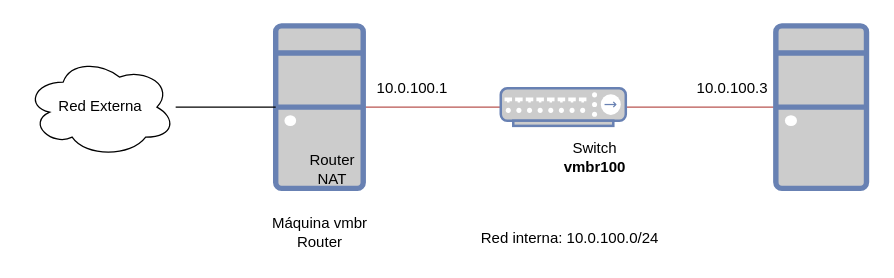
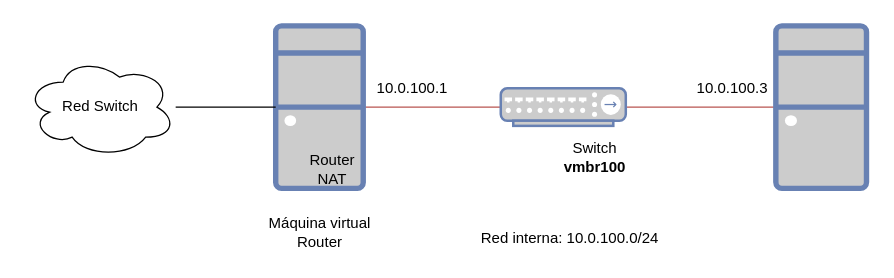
(101, 107) -> (101, 107)
(320, 232) -> (320, 232)
